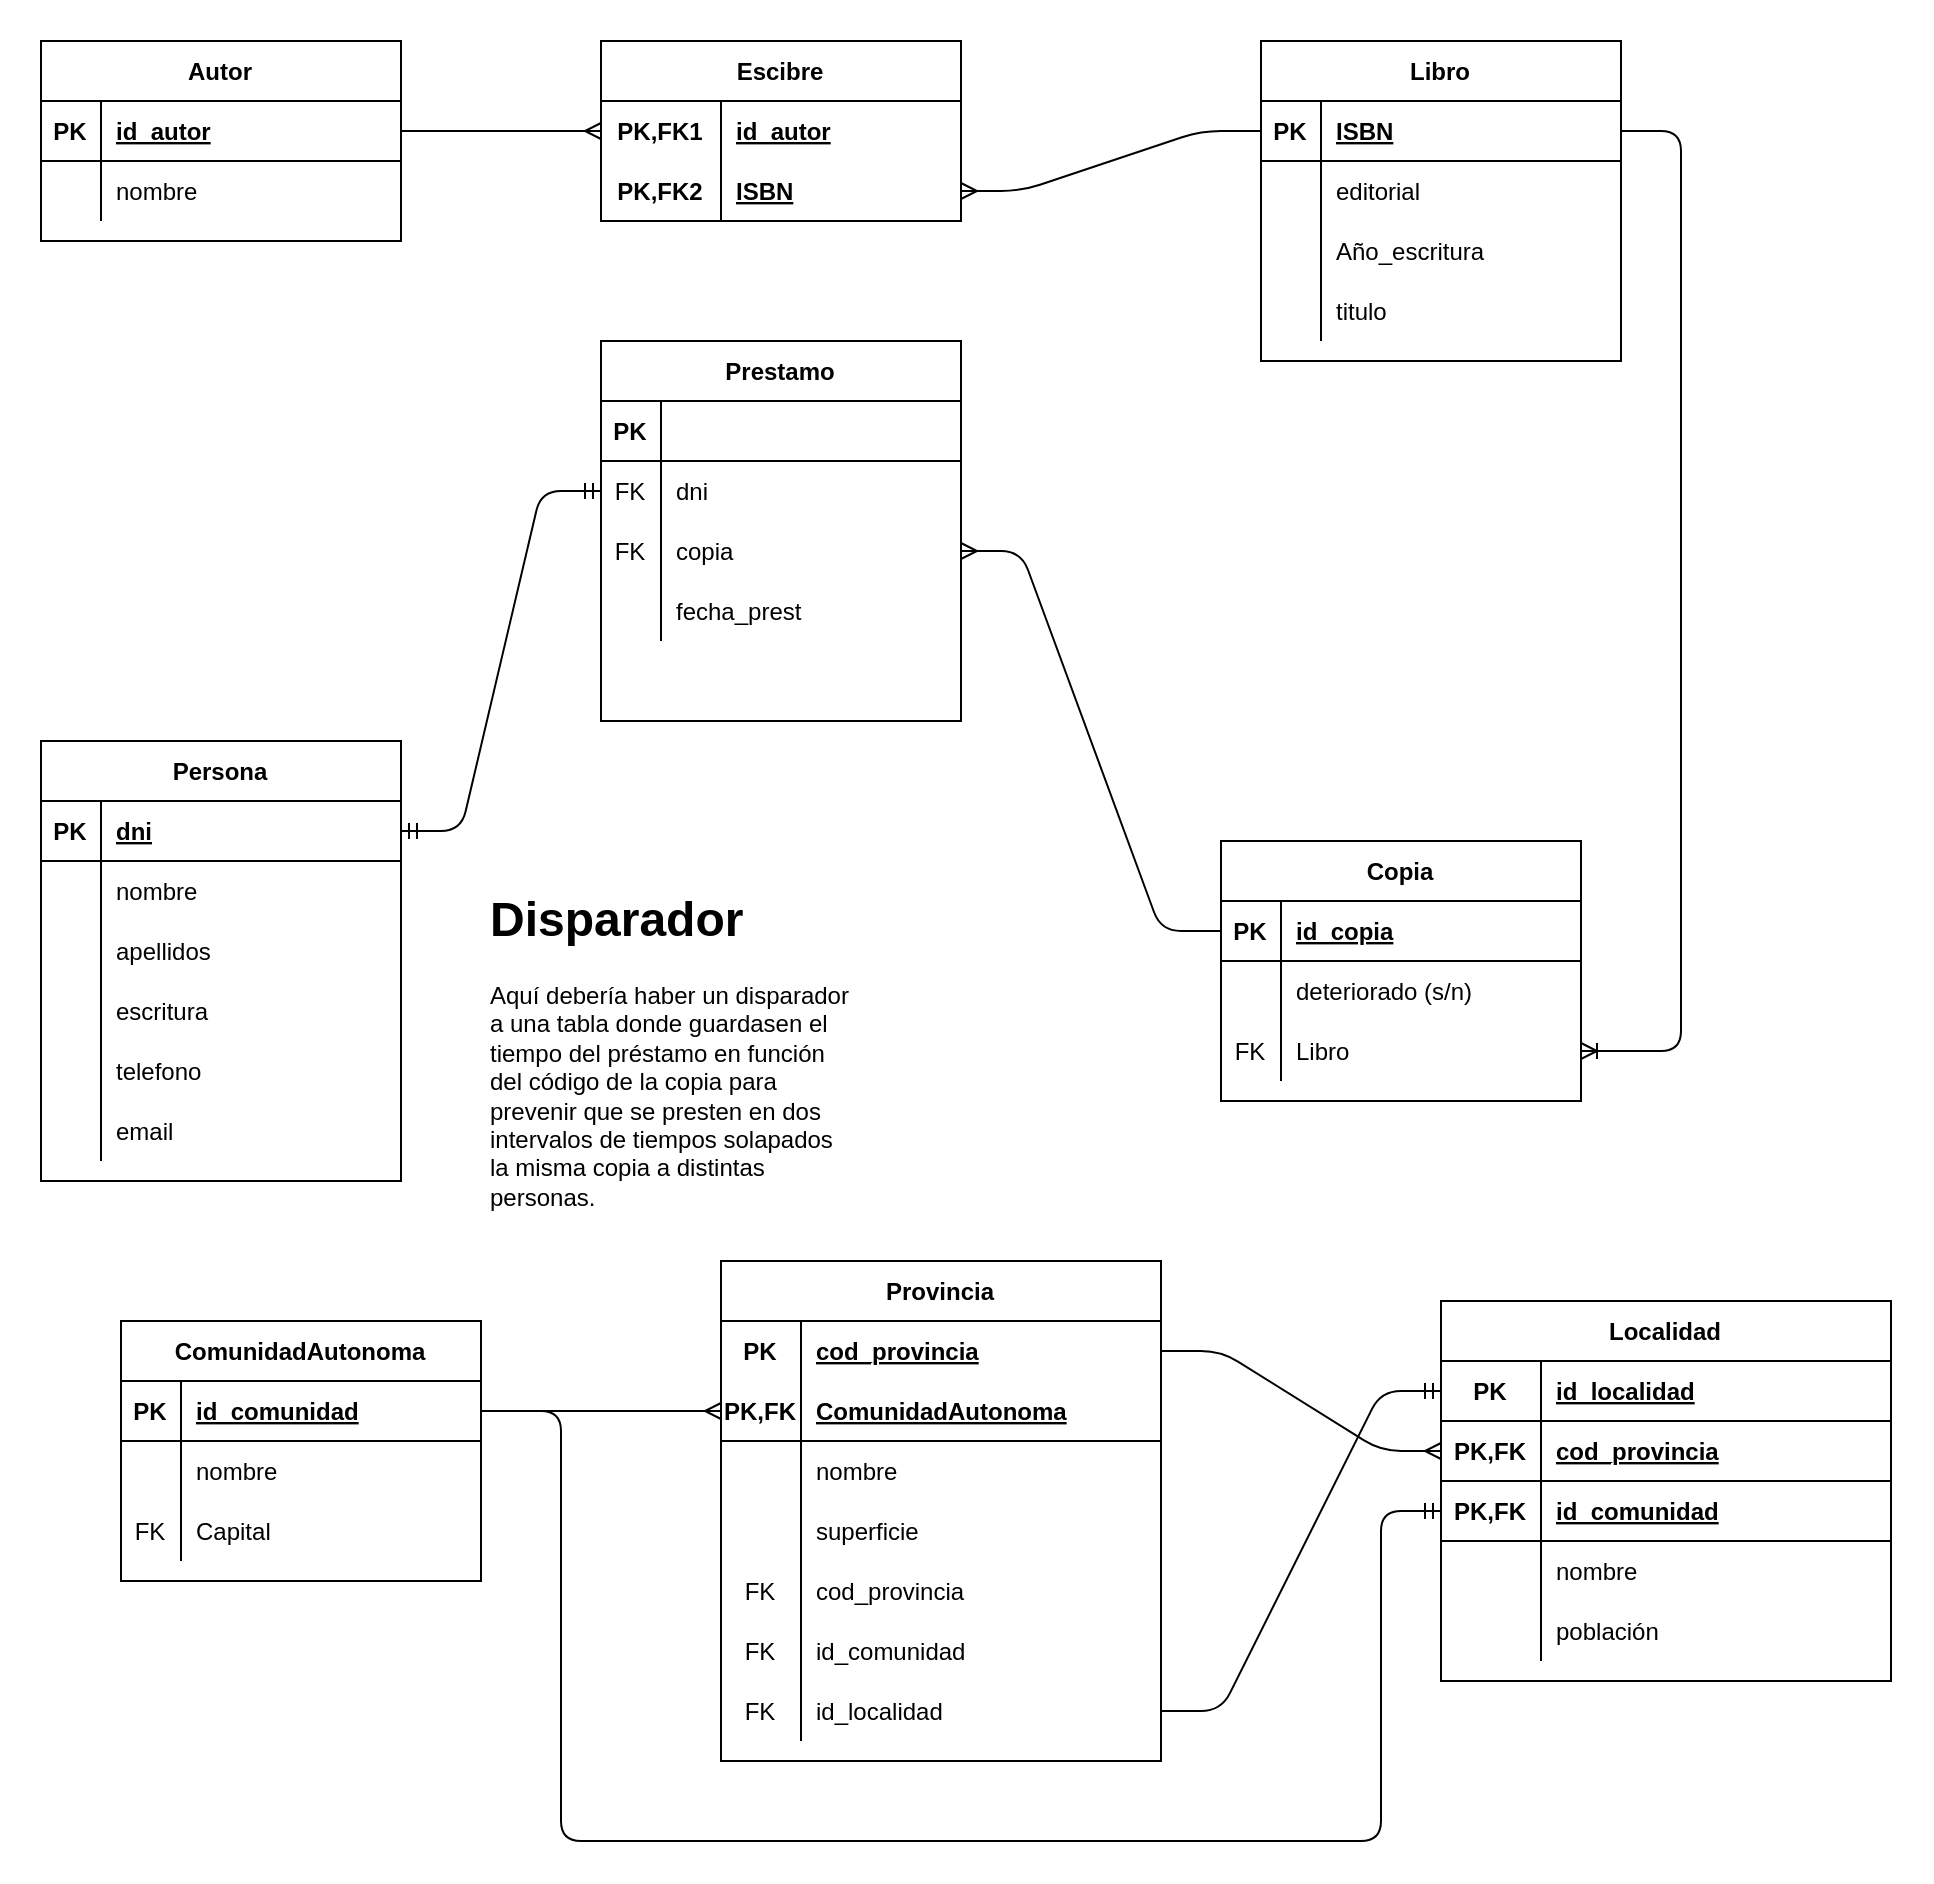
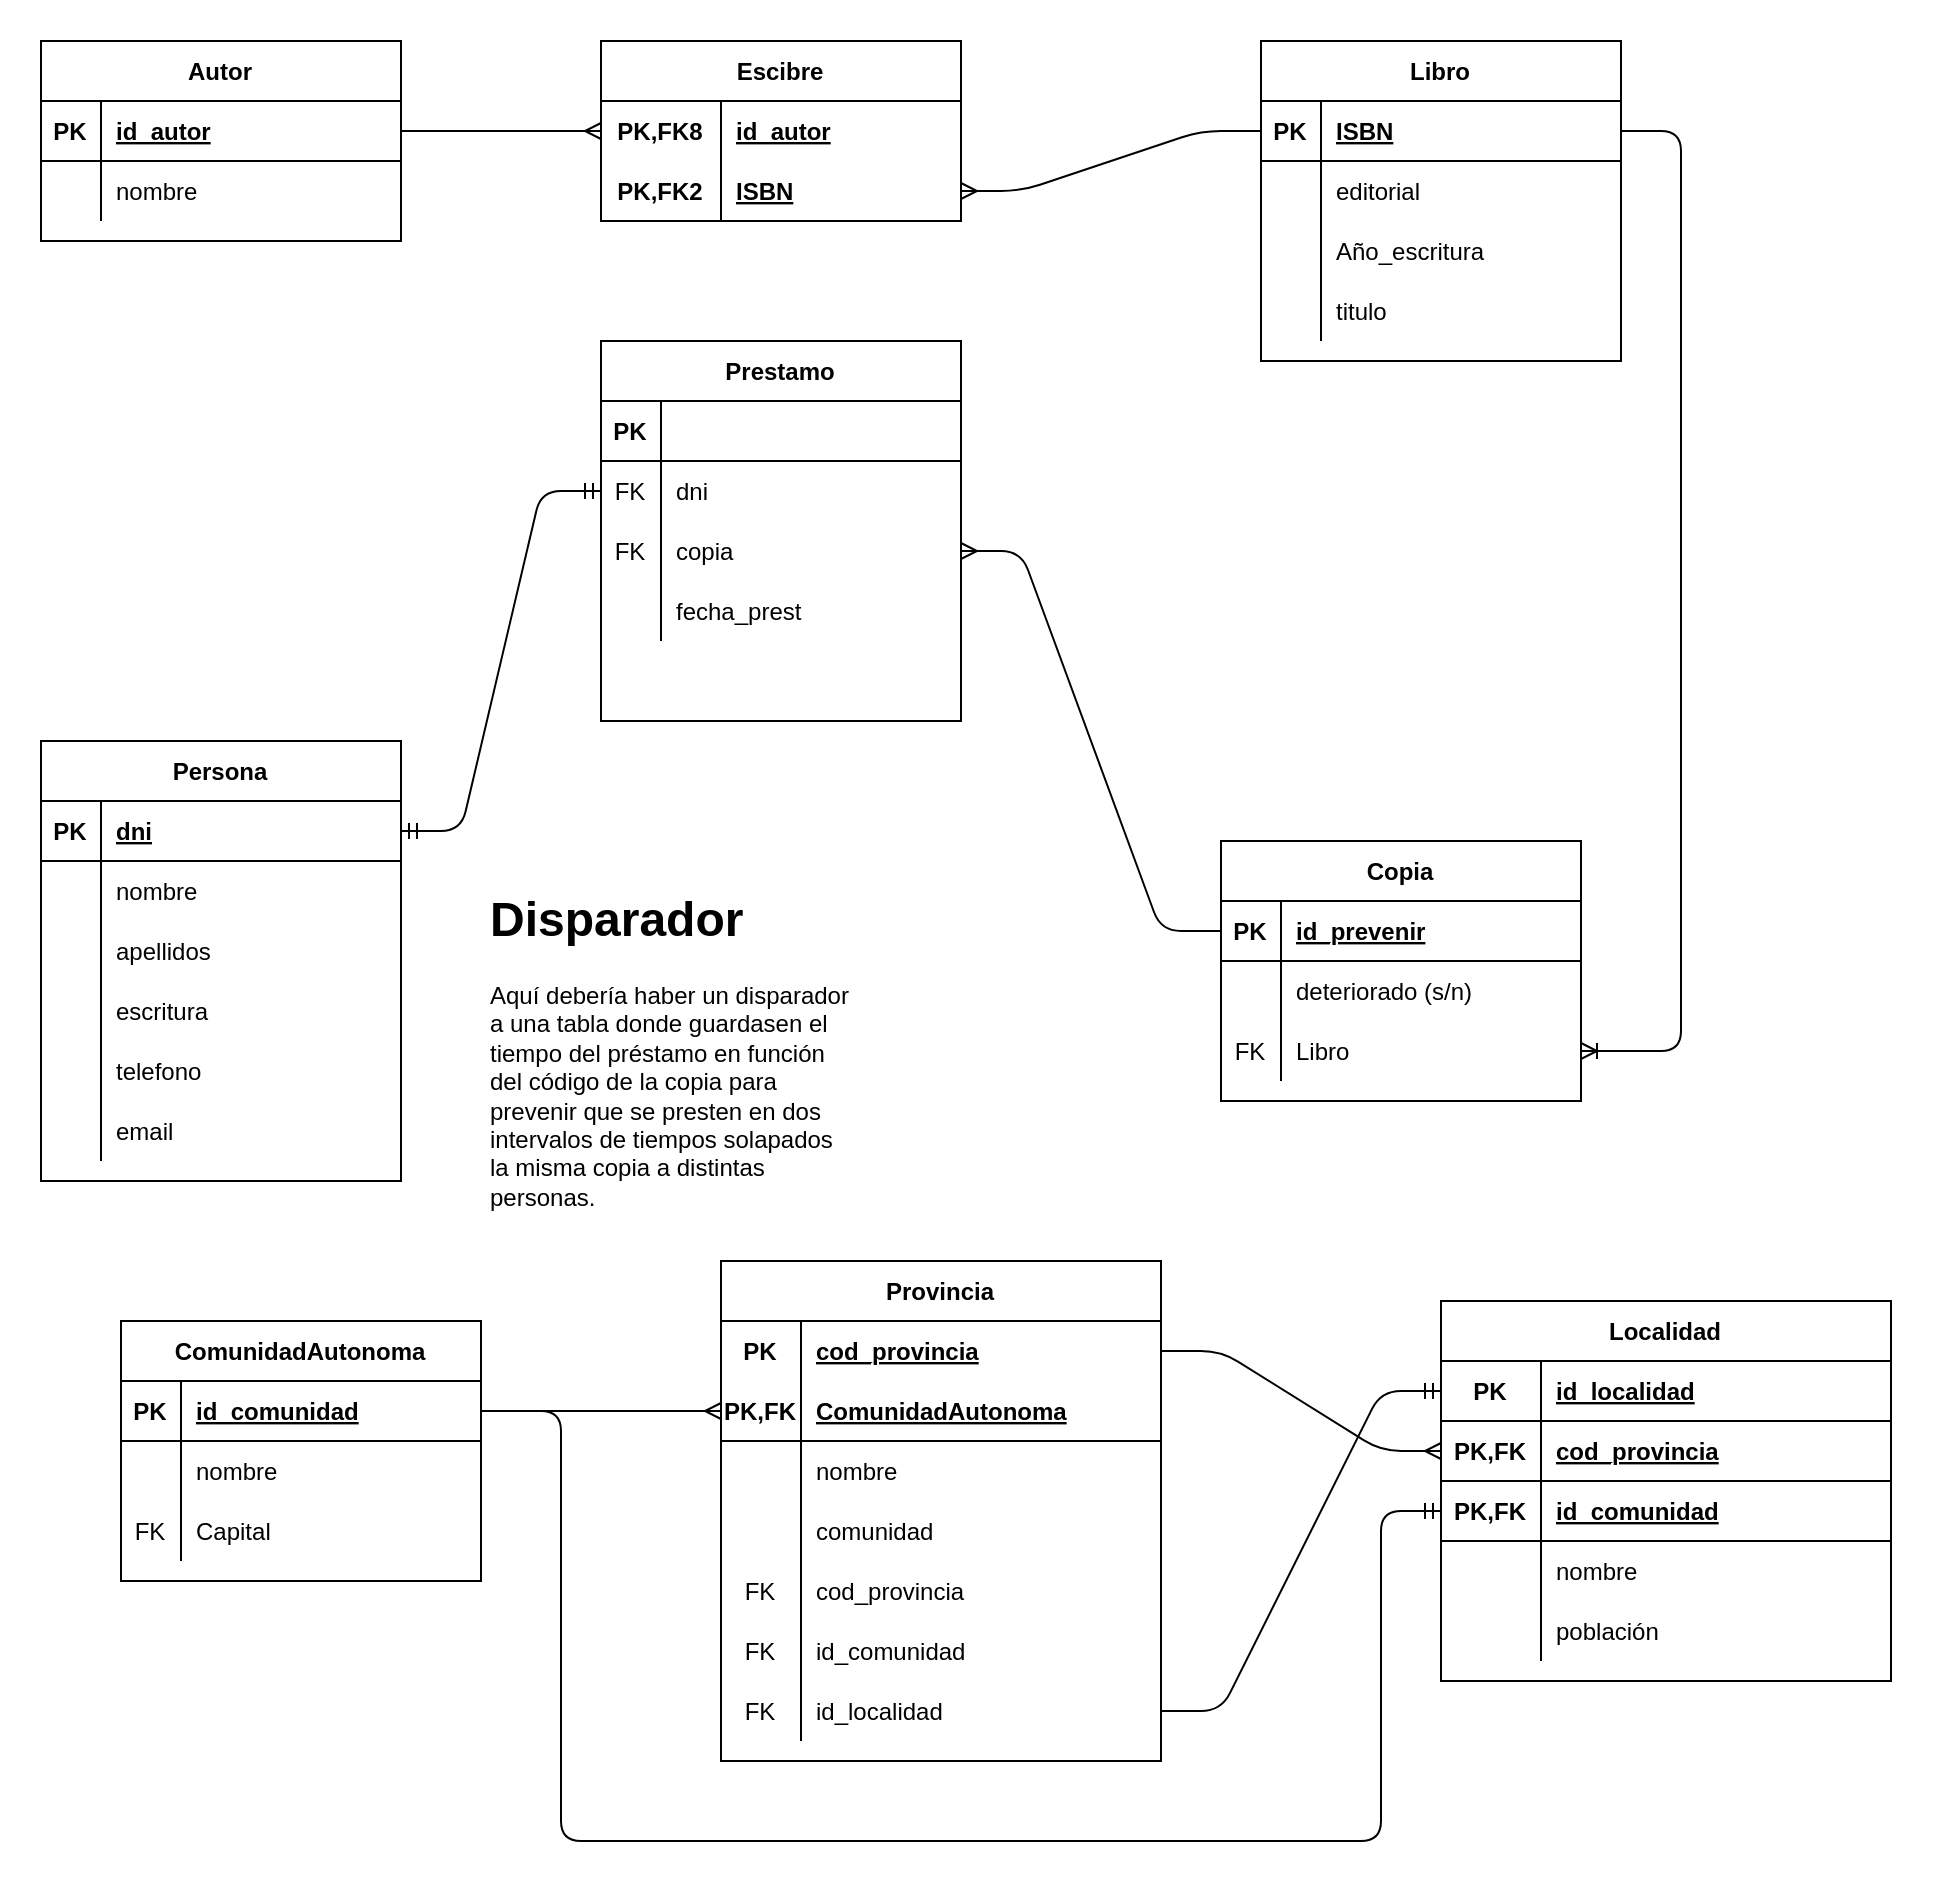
(660, 132) -> (660, 132)
(1344, 932) -> (1364, 932)
(877, 1532) -> (873, 1532)
